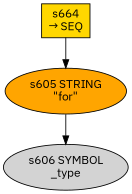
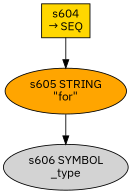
(66, 21) -> (66, 21)
